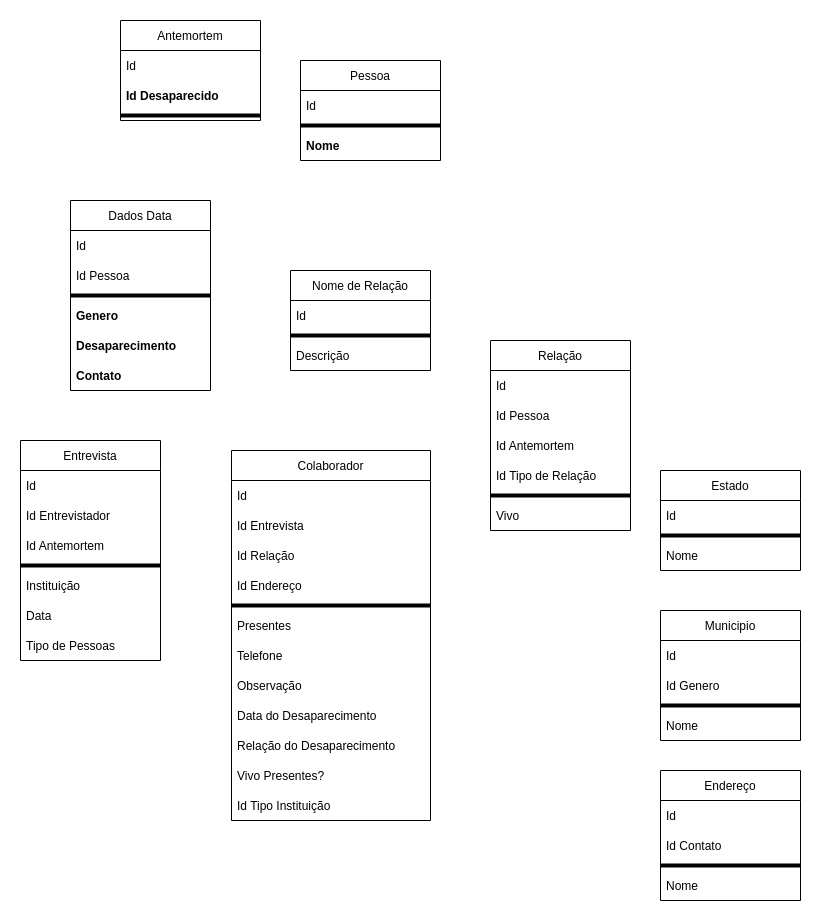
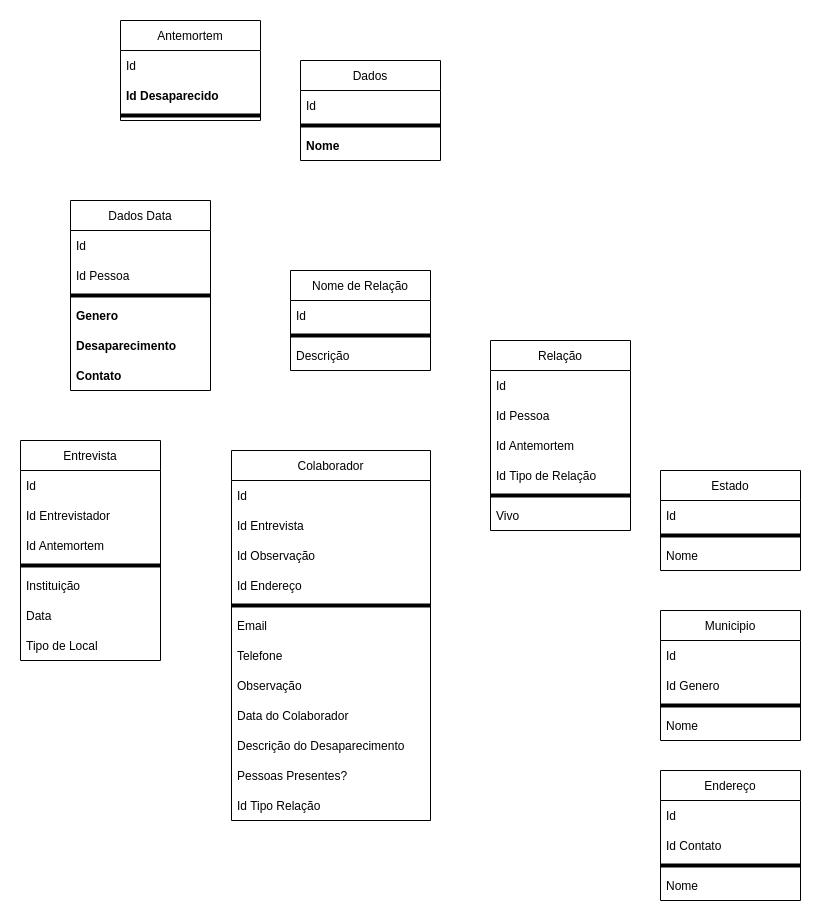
(370, 76) -> (370, 76)
(267, 556) -> (279, 556)
(267, 626) -> (251, 626)
(72, 646) -> (63, 646)
(310, 716) -> (296, 716)
(318, 746) -> (325, 746)
(284, 776) -> (296, 776)
(293, 806) -> (281, 806)
